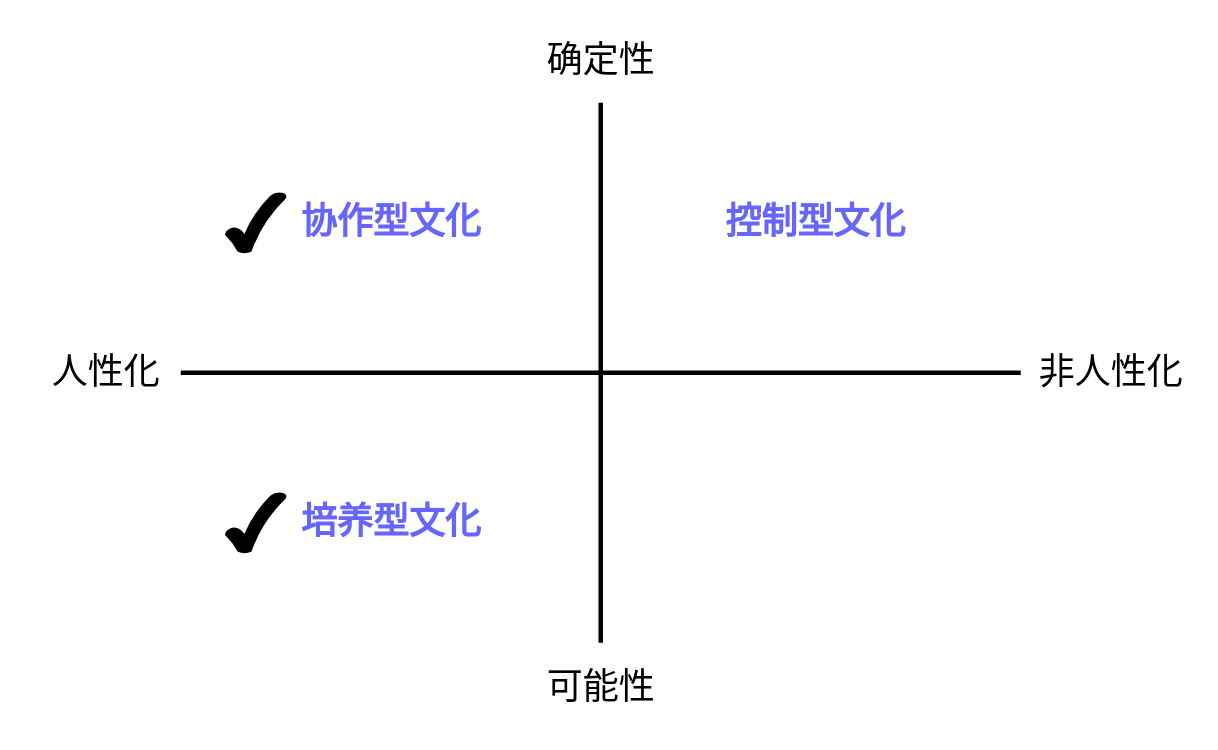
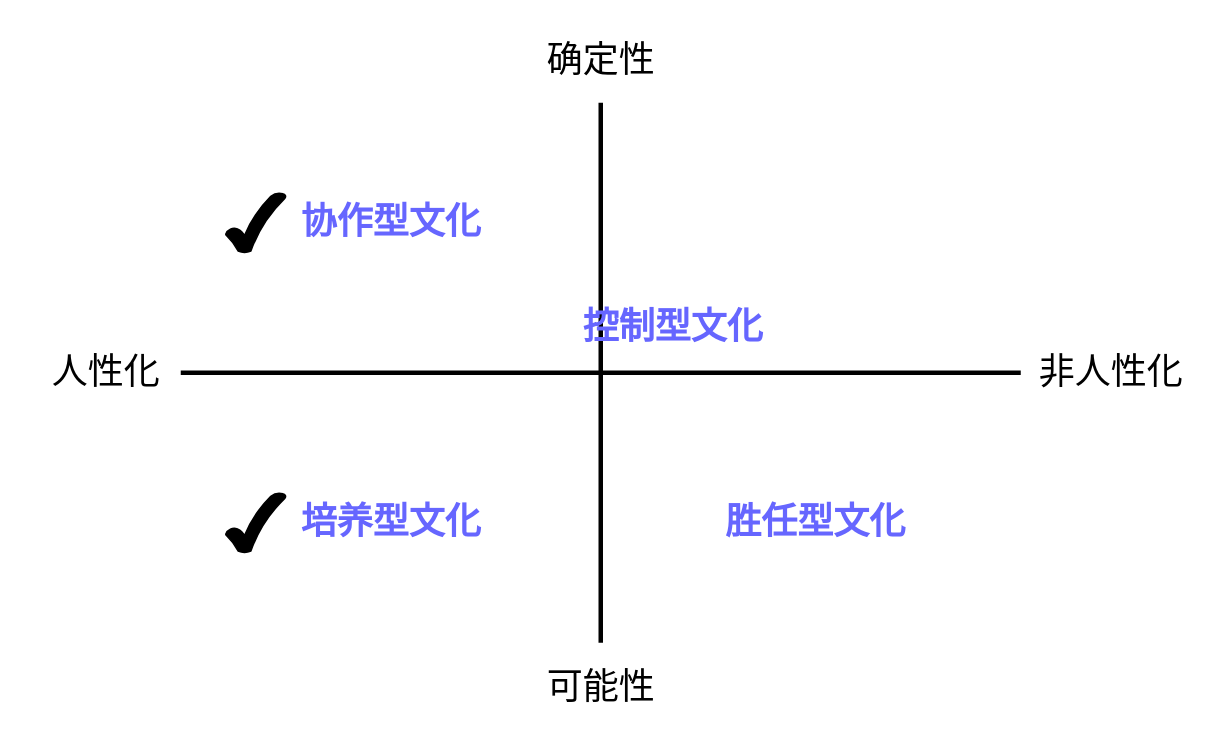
(815, 223) -> (673, 328)
none -> (815, 523)
